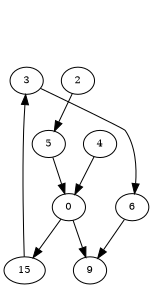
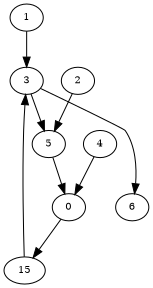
none -> (27, 18)
none -> (36, 108)
(90, 270) -> none
